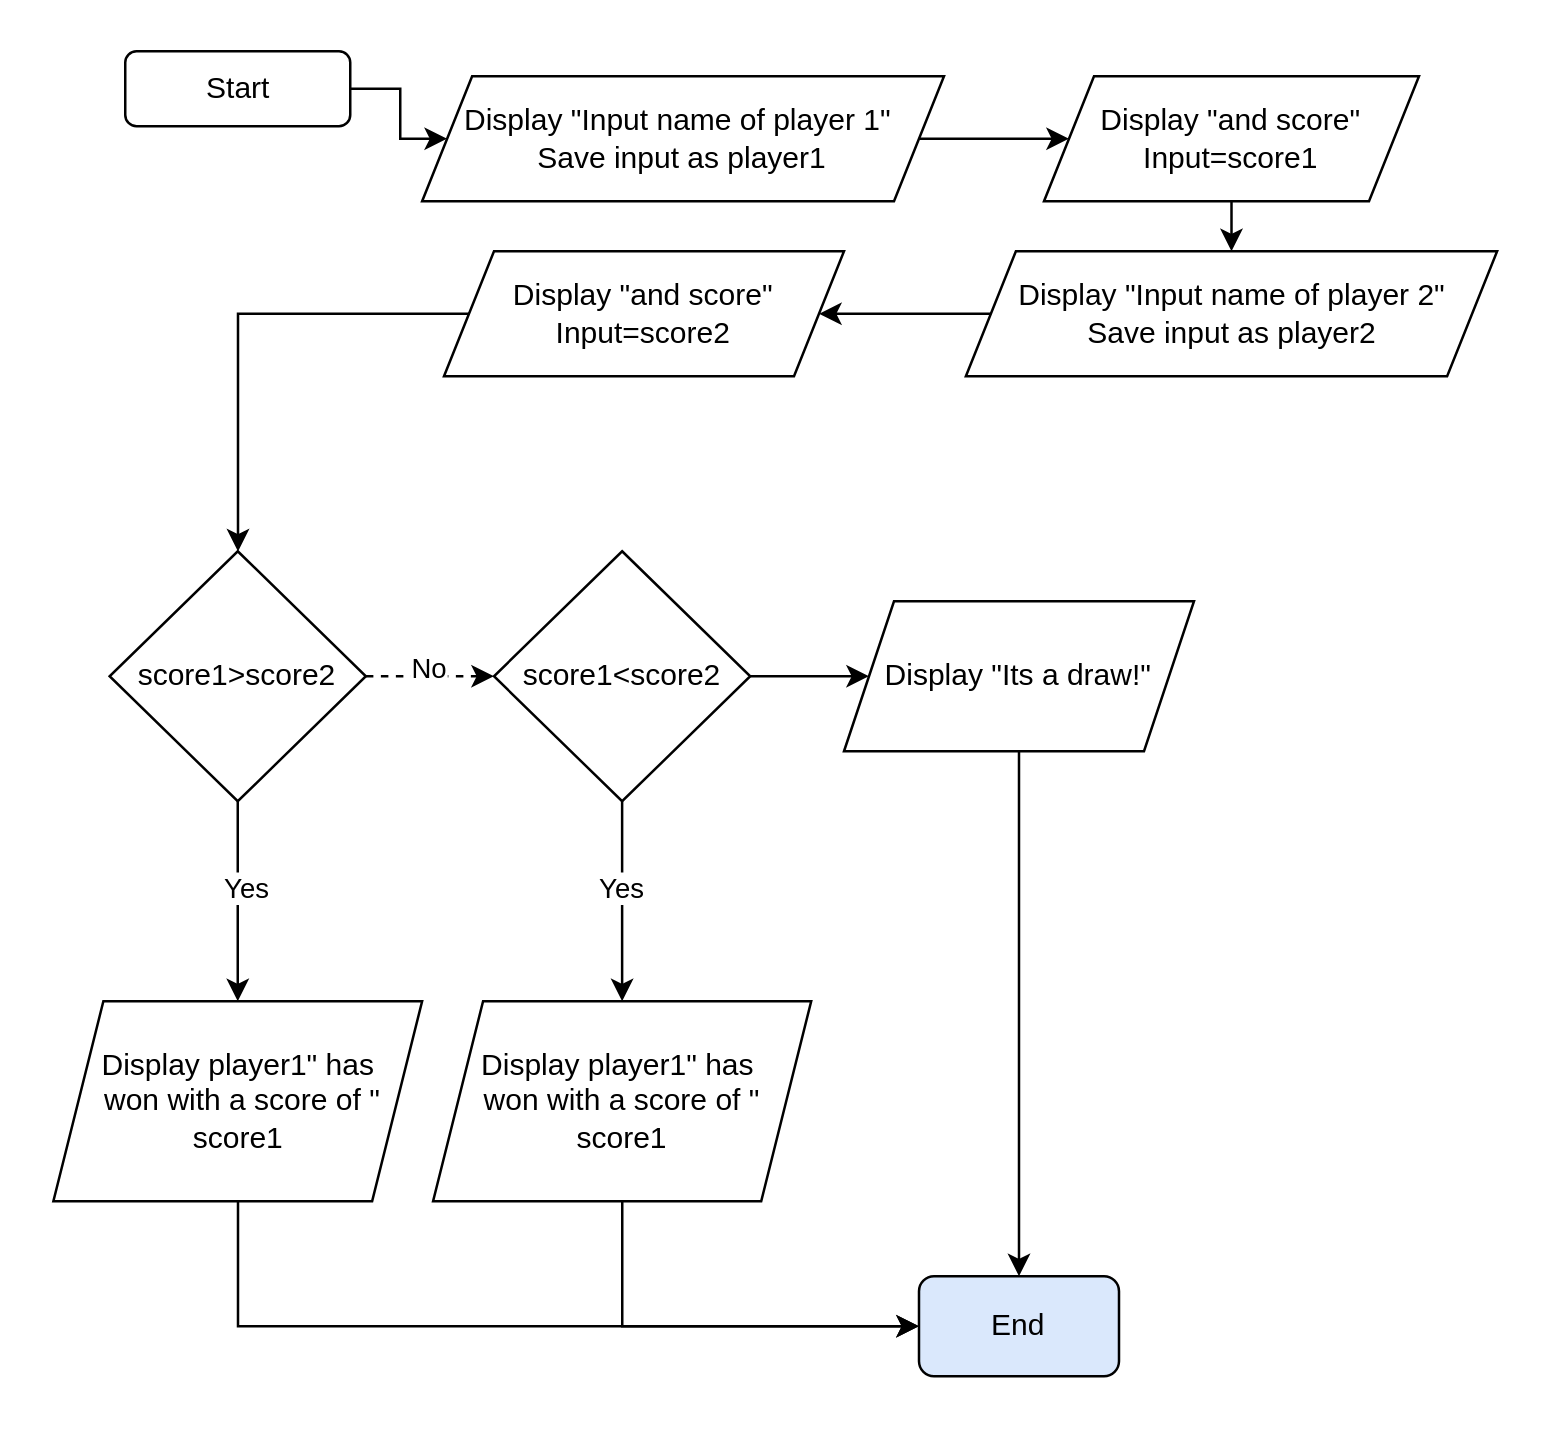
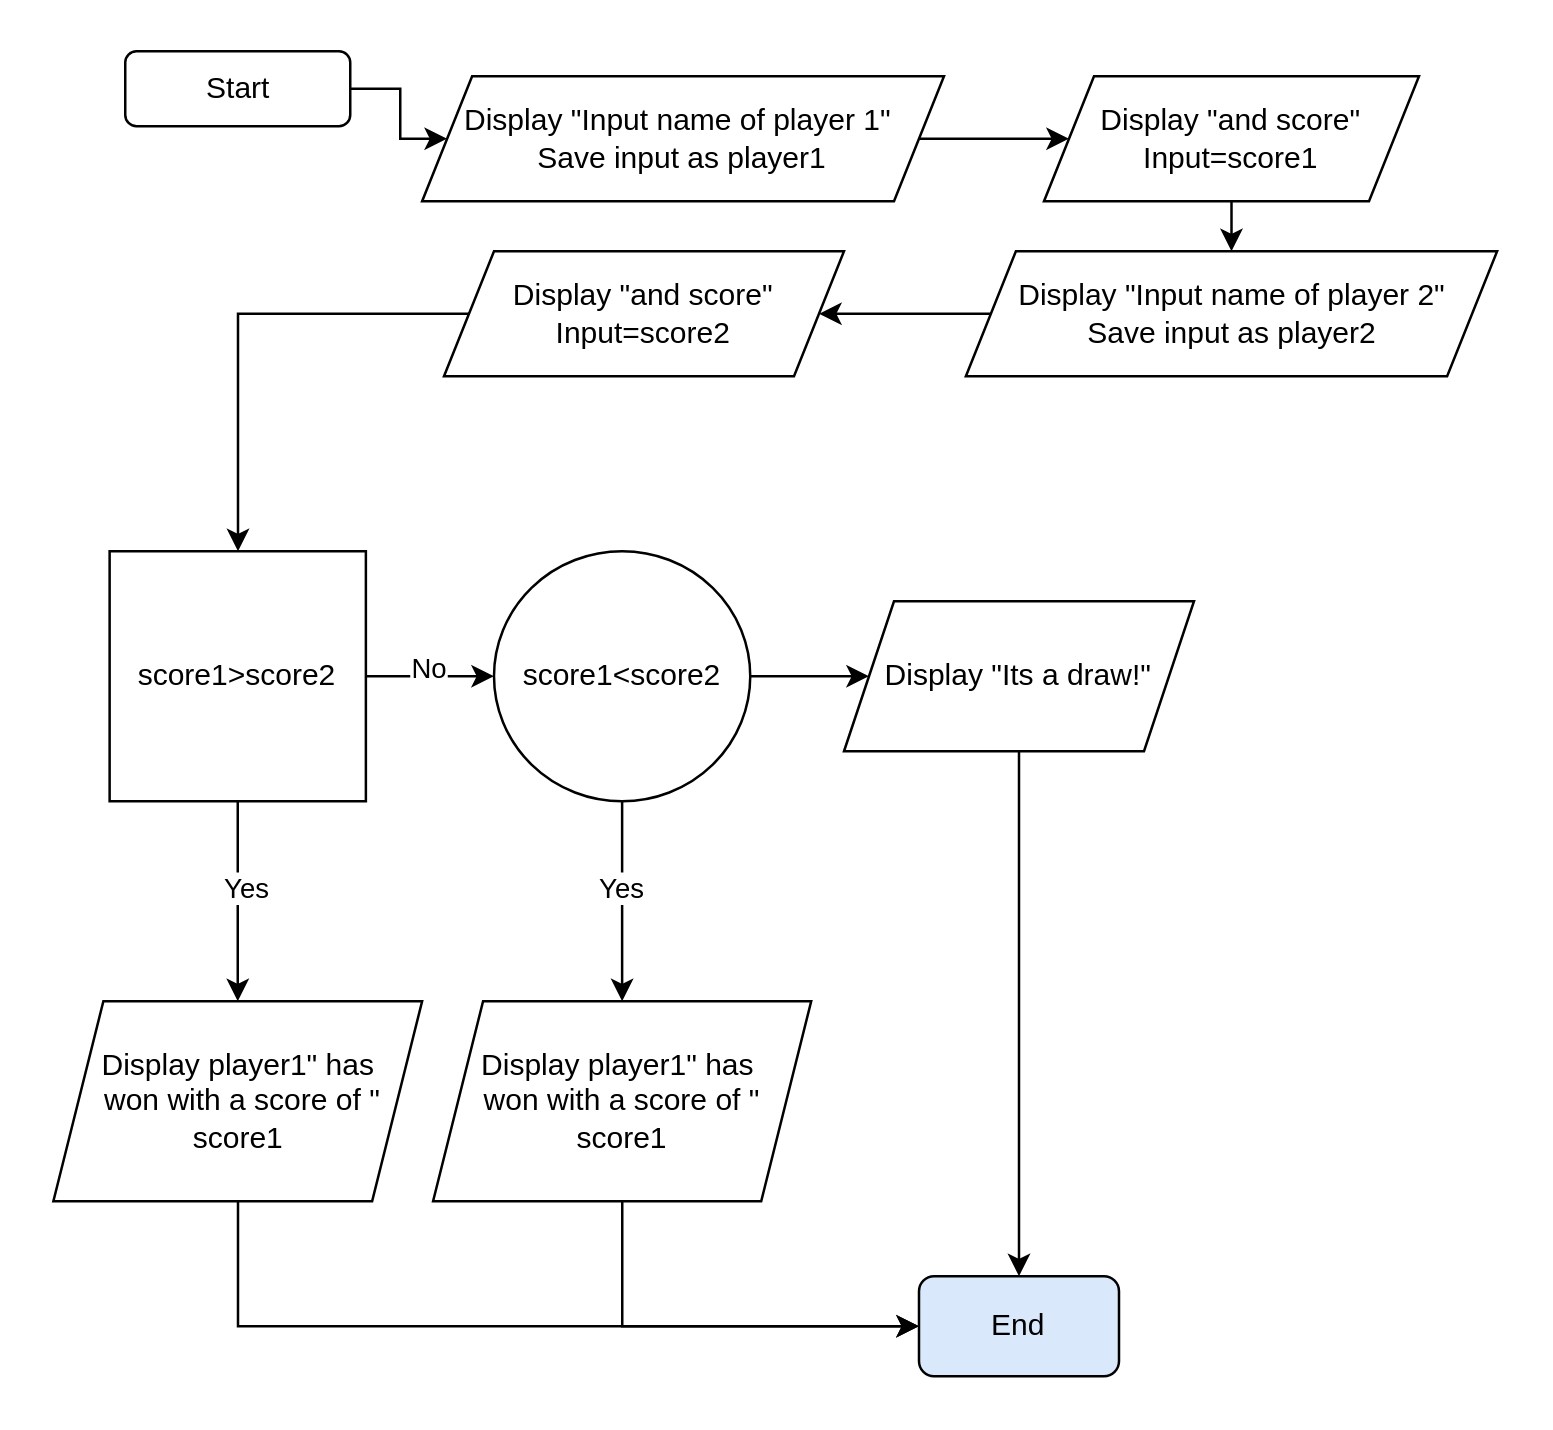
(238, 676) -> (238, 676)
(388, 676) -> (388, 676)
(622, 676) -> (622, 676)
